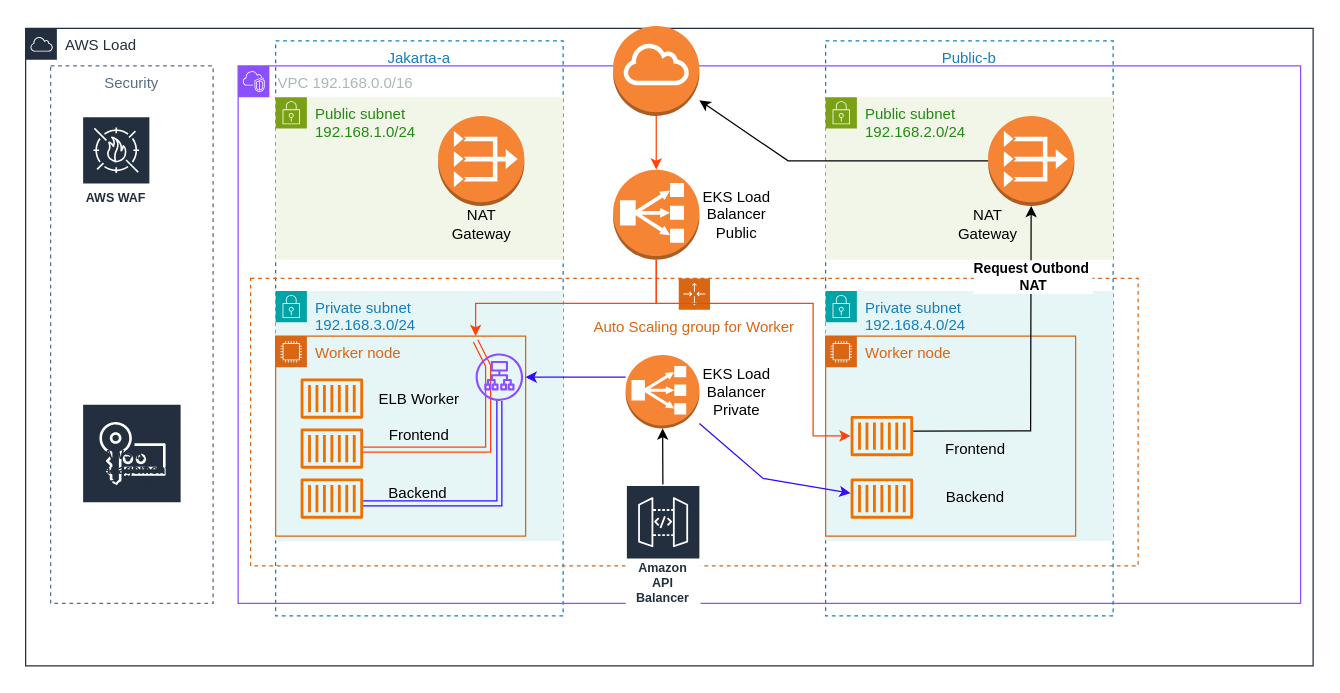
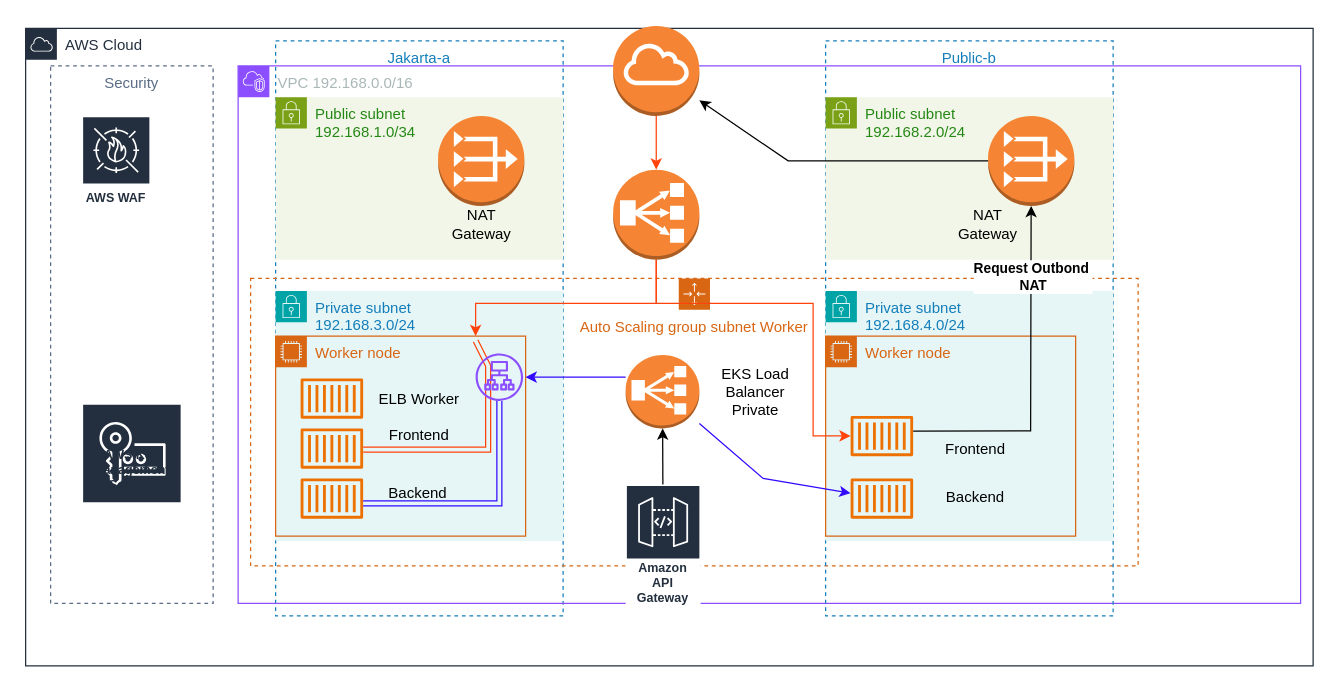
(97, 46) -> (100, 46)
(369, 124) -> (369, 124)
(737, 214) -> none
(694, 327) -> (694, 327)
(737, 391) -> (756, 391)
(663, 589) -> (663, 589)
